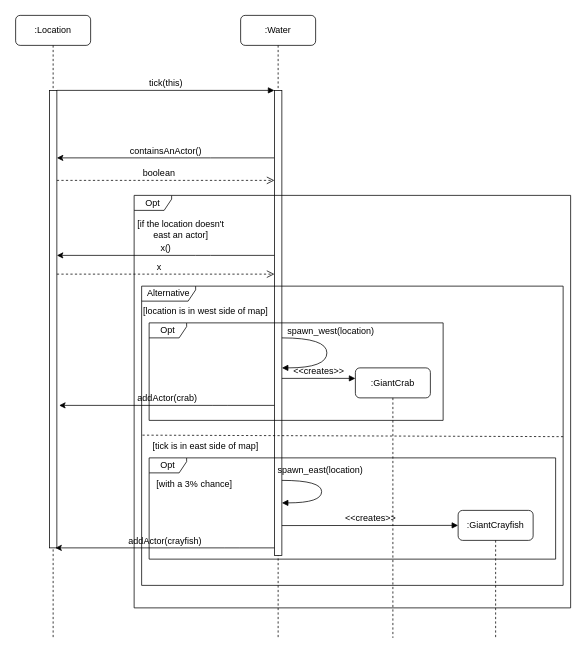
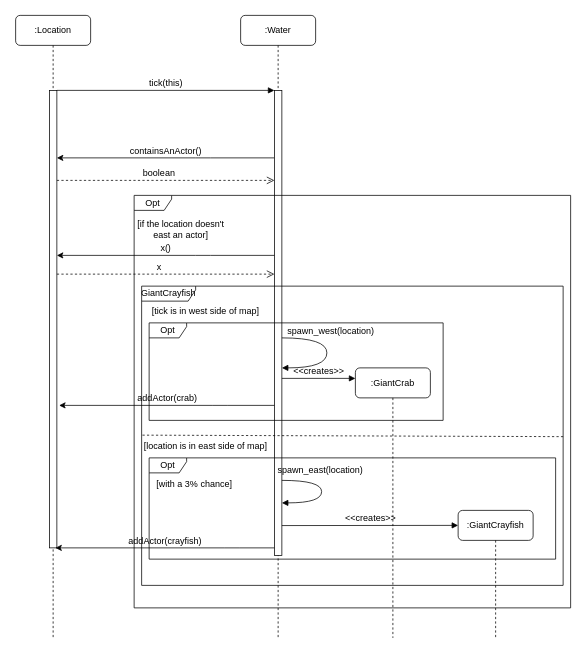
(168, 294) -> (168, 294)
(206, 312) -> (206, 312)
(206, 447) -> (206, 447)
